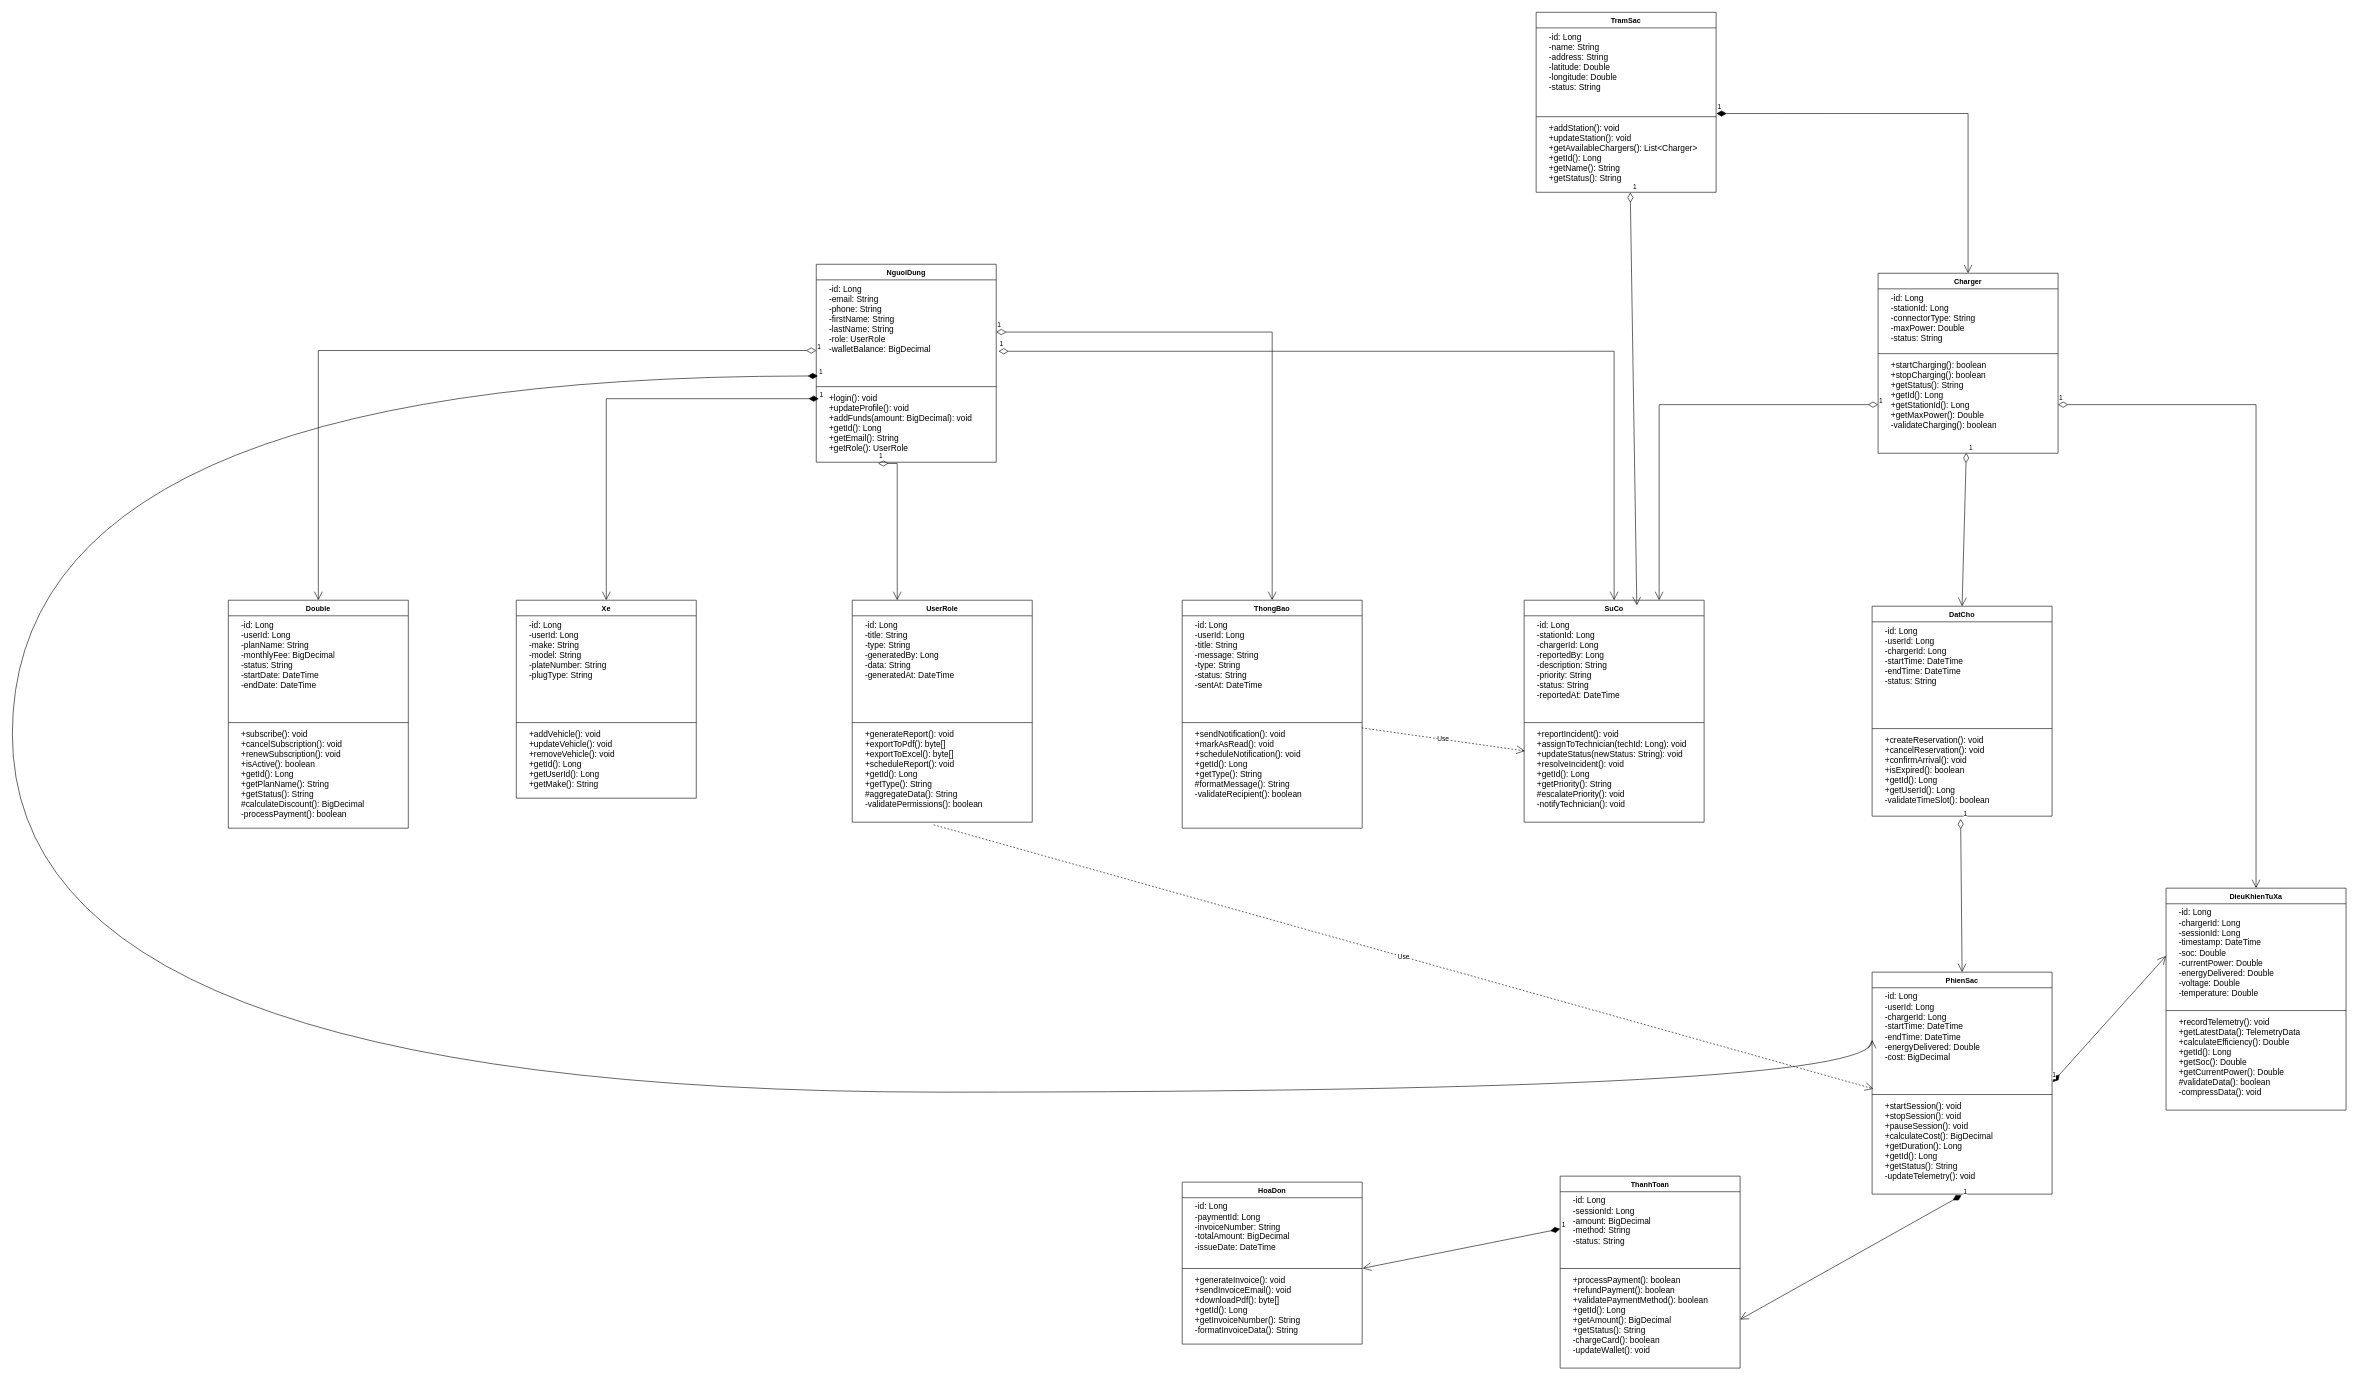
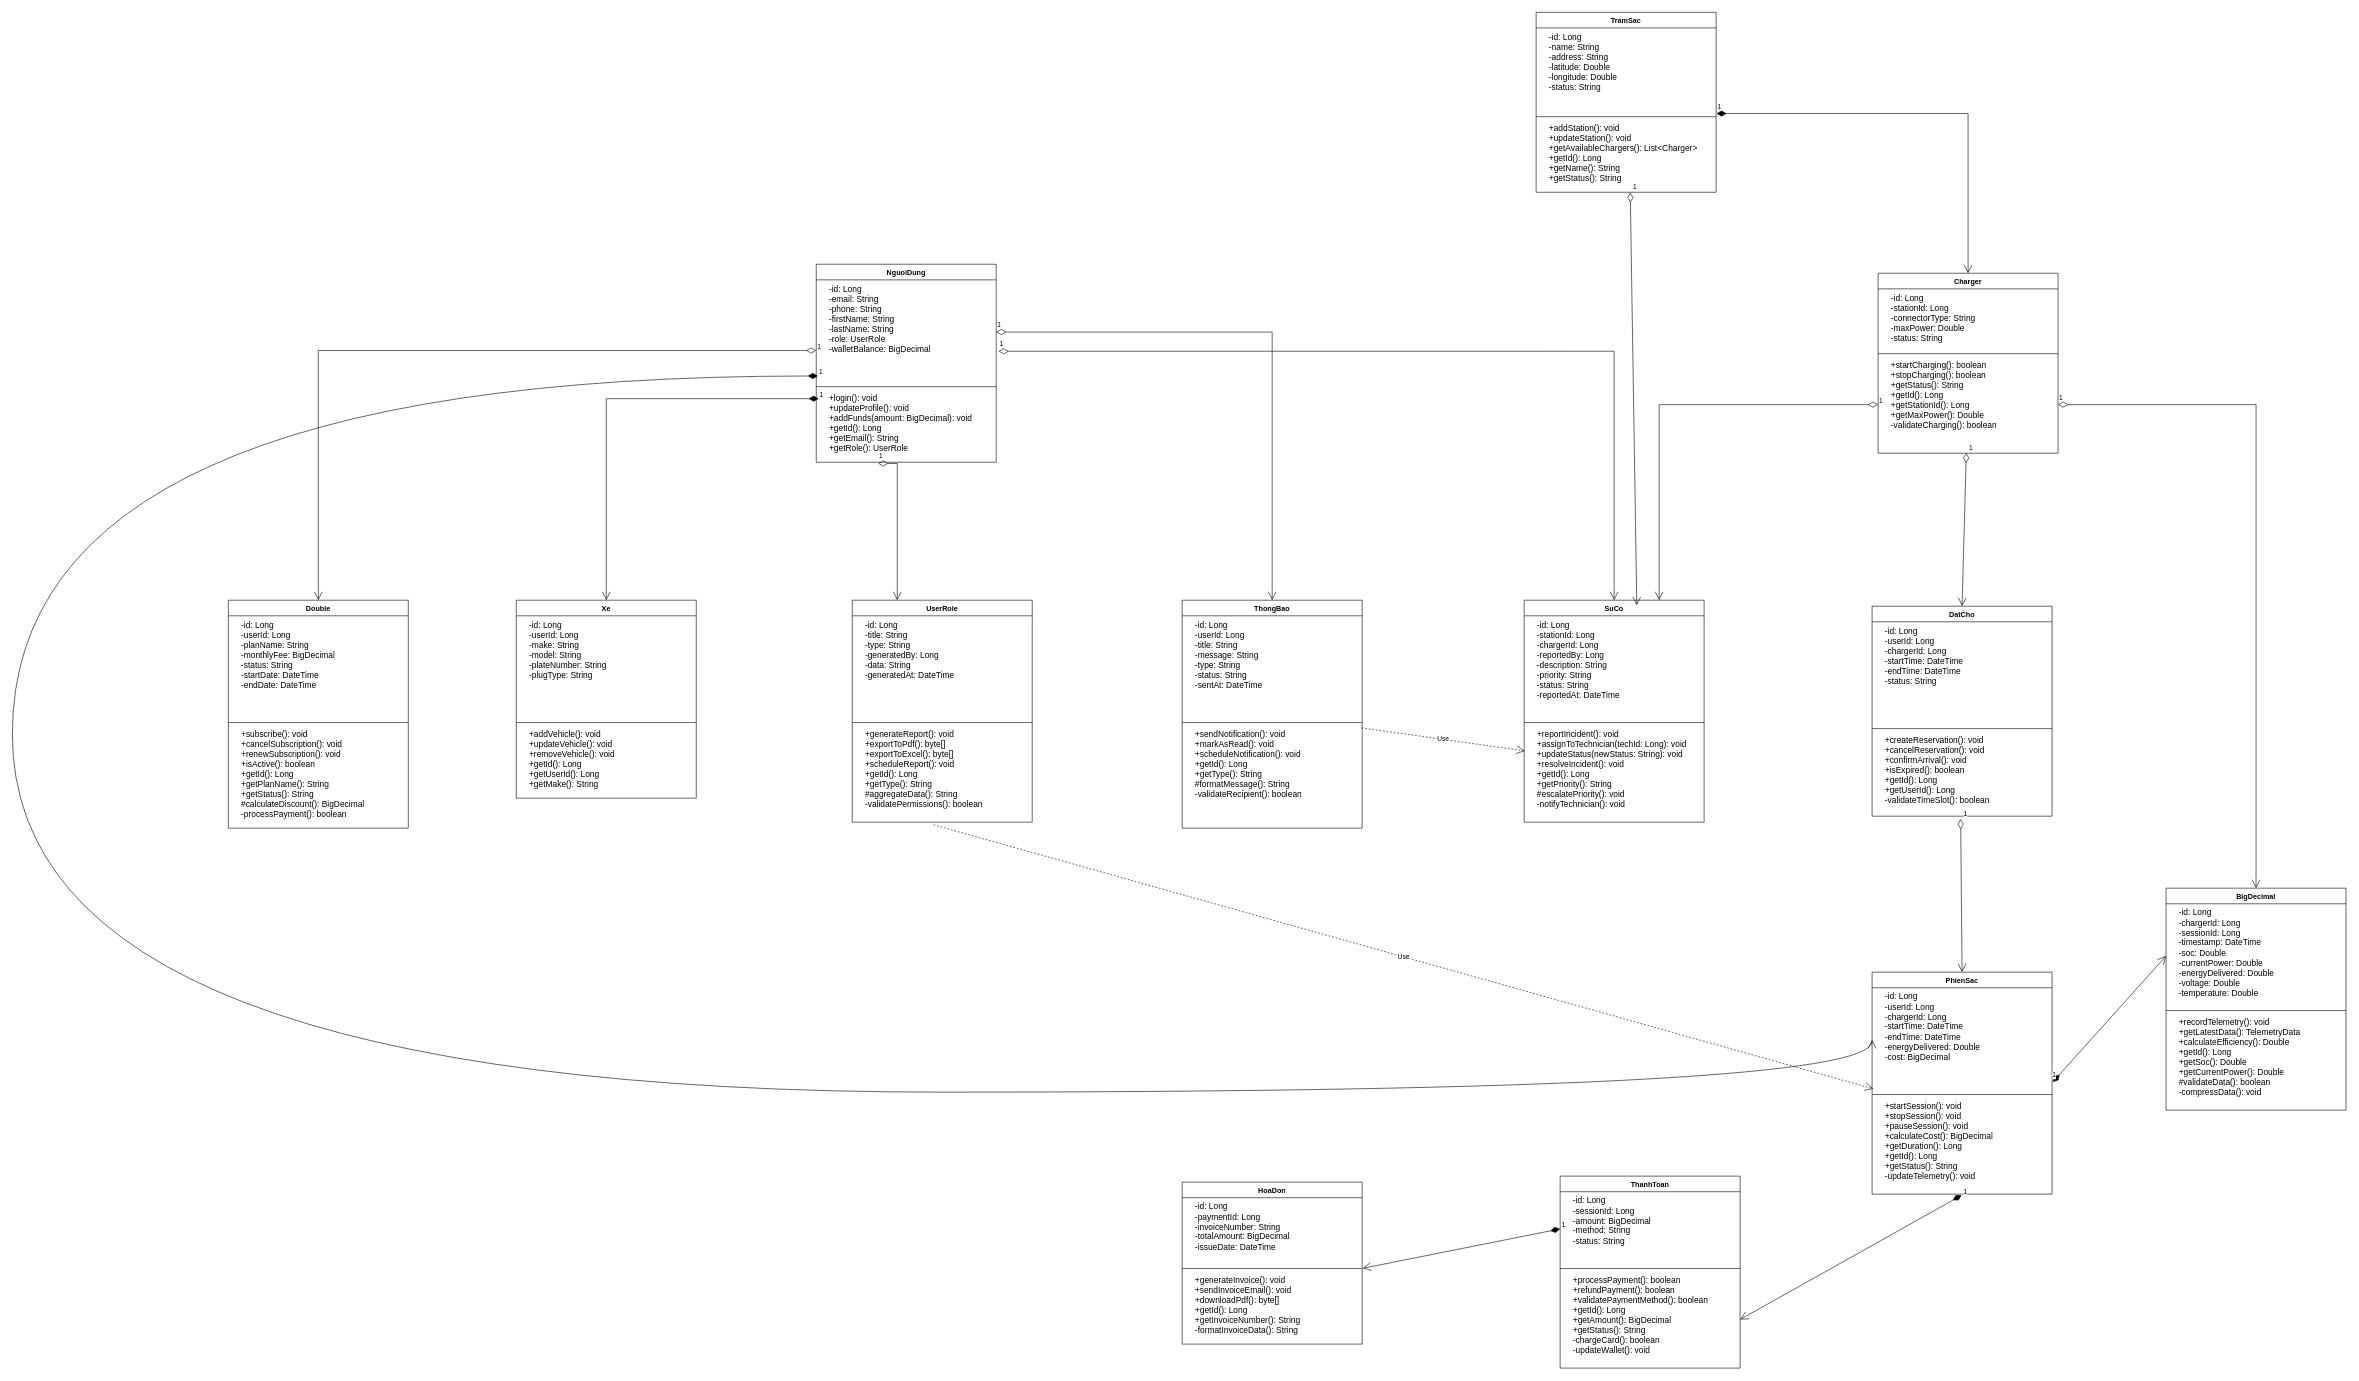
(2256, 897) -> (2256, 897)
